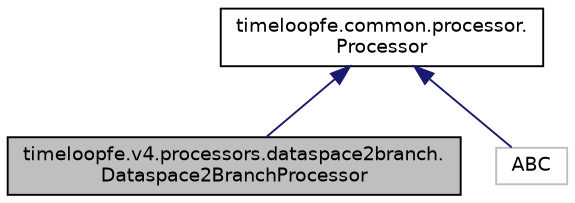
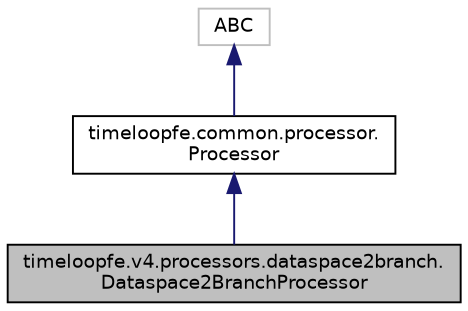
(471, 113) -> (234, 90)
